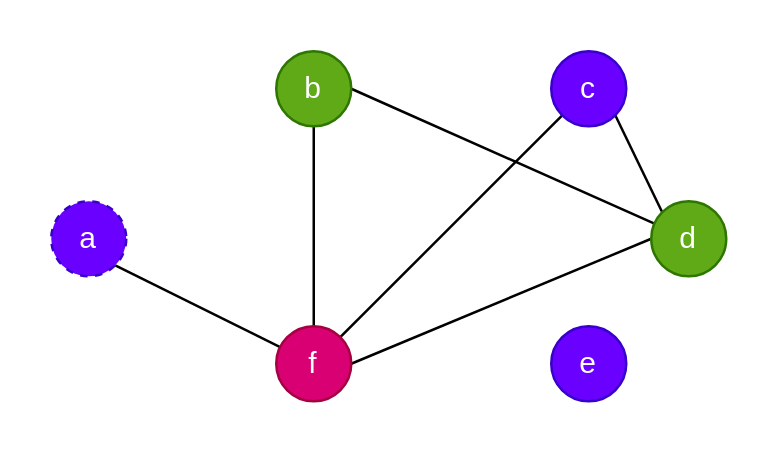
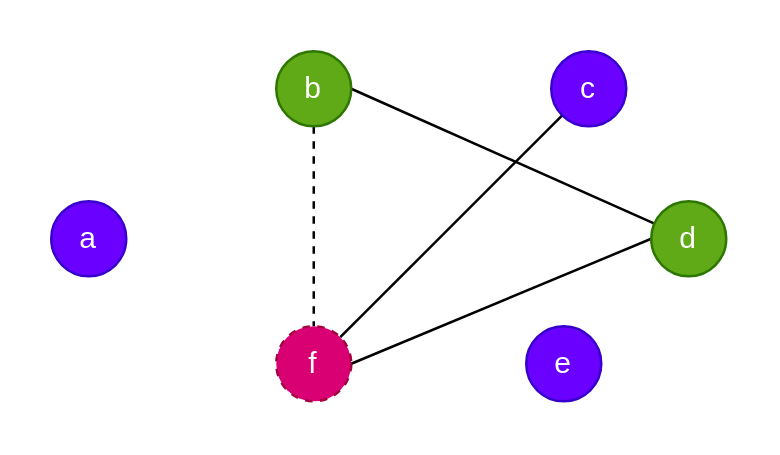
(639, 163) -> none
(314, 229) -> (314, 229)
(89, 239) -> (89, 239)
(198, 306) -> none
(314, 364) -> (314, 364)
(589, 364) -> (564, 364)
